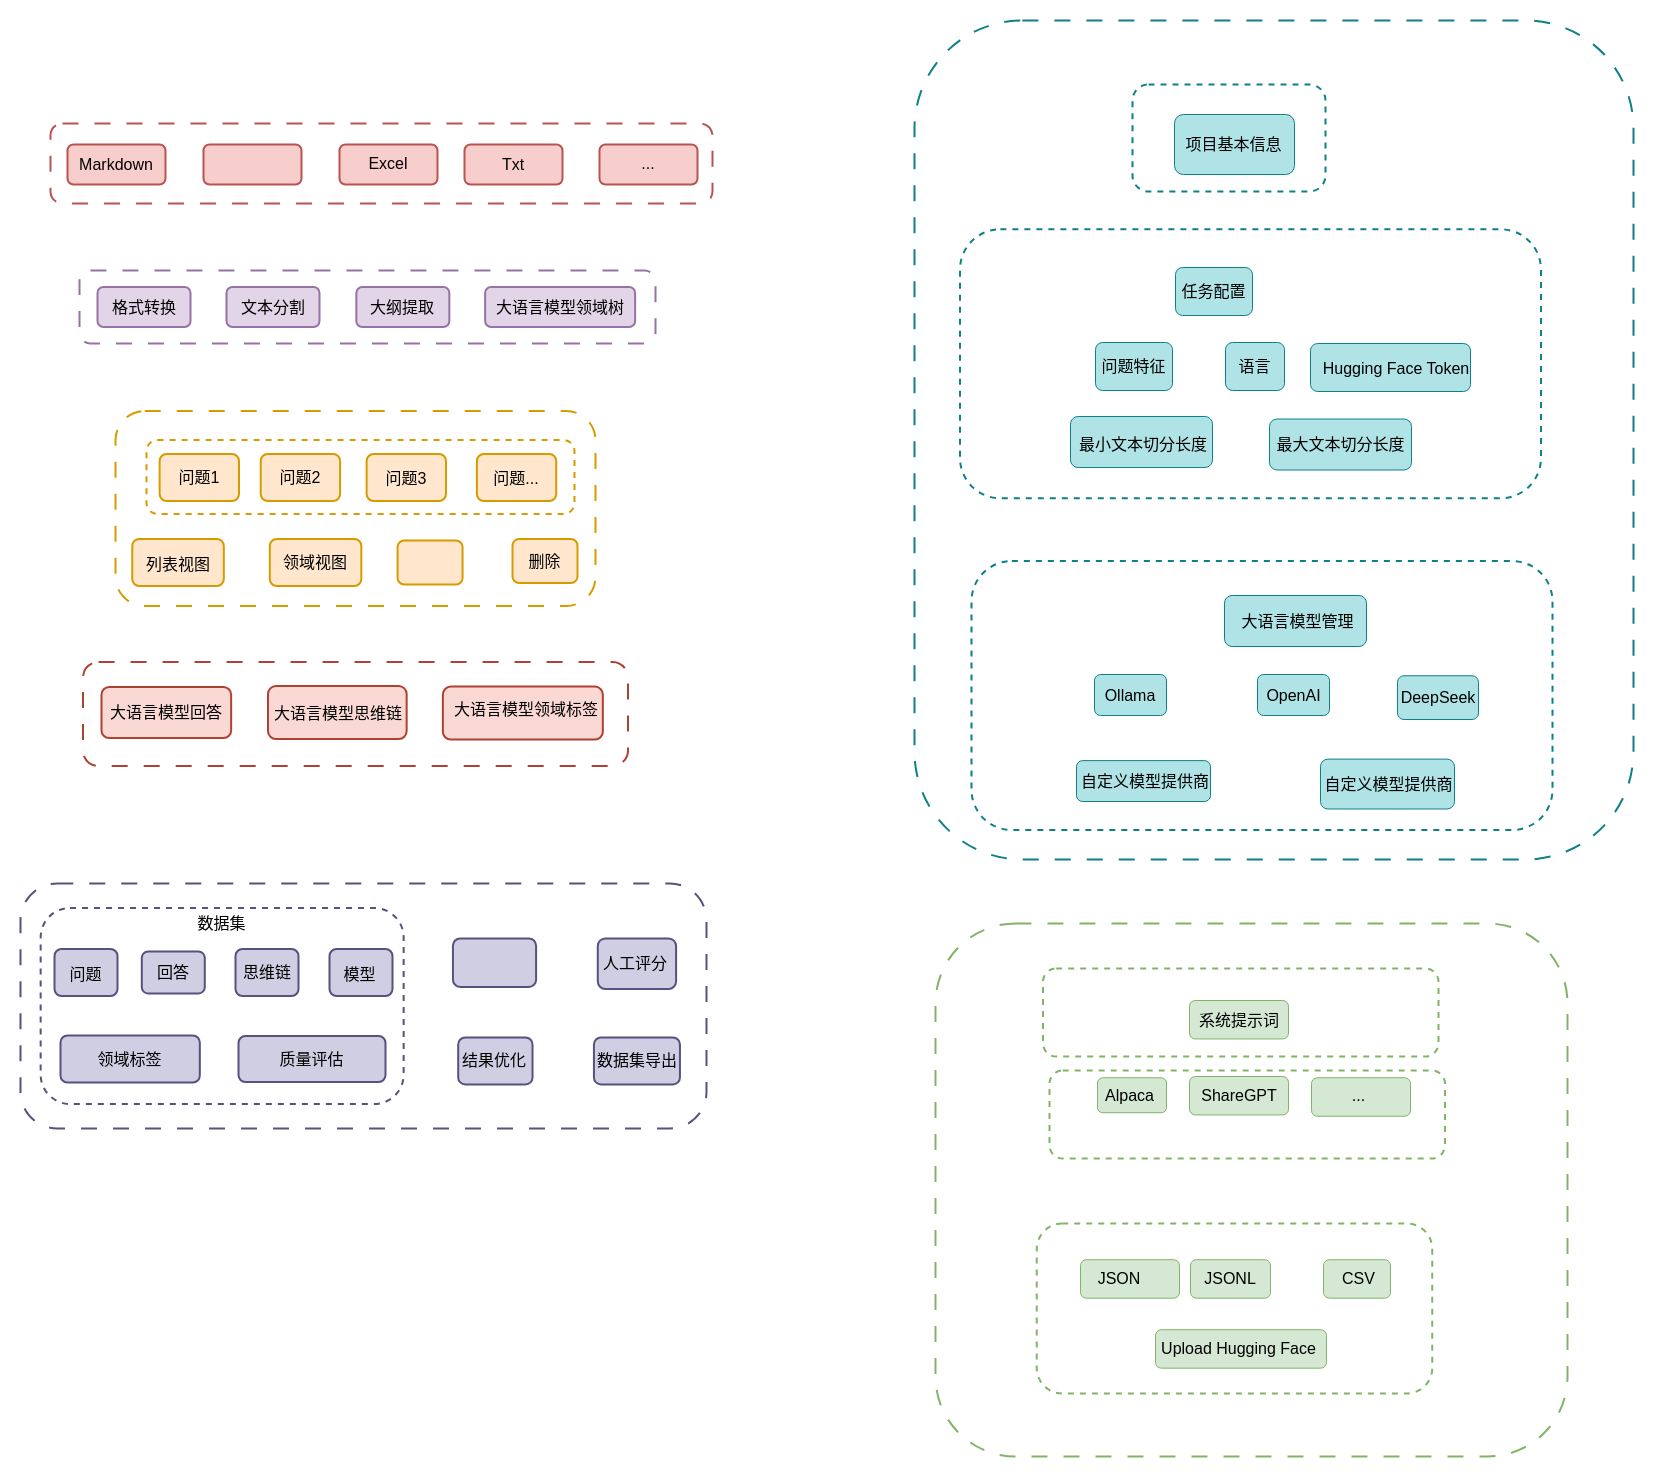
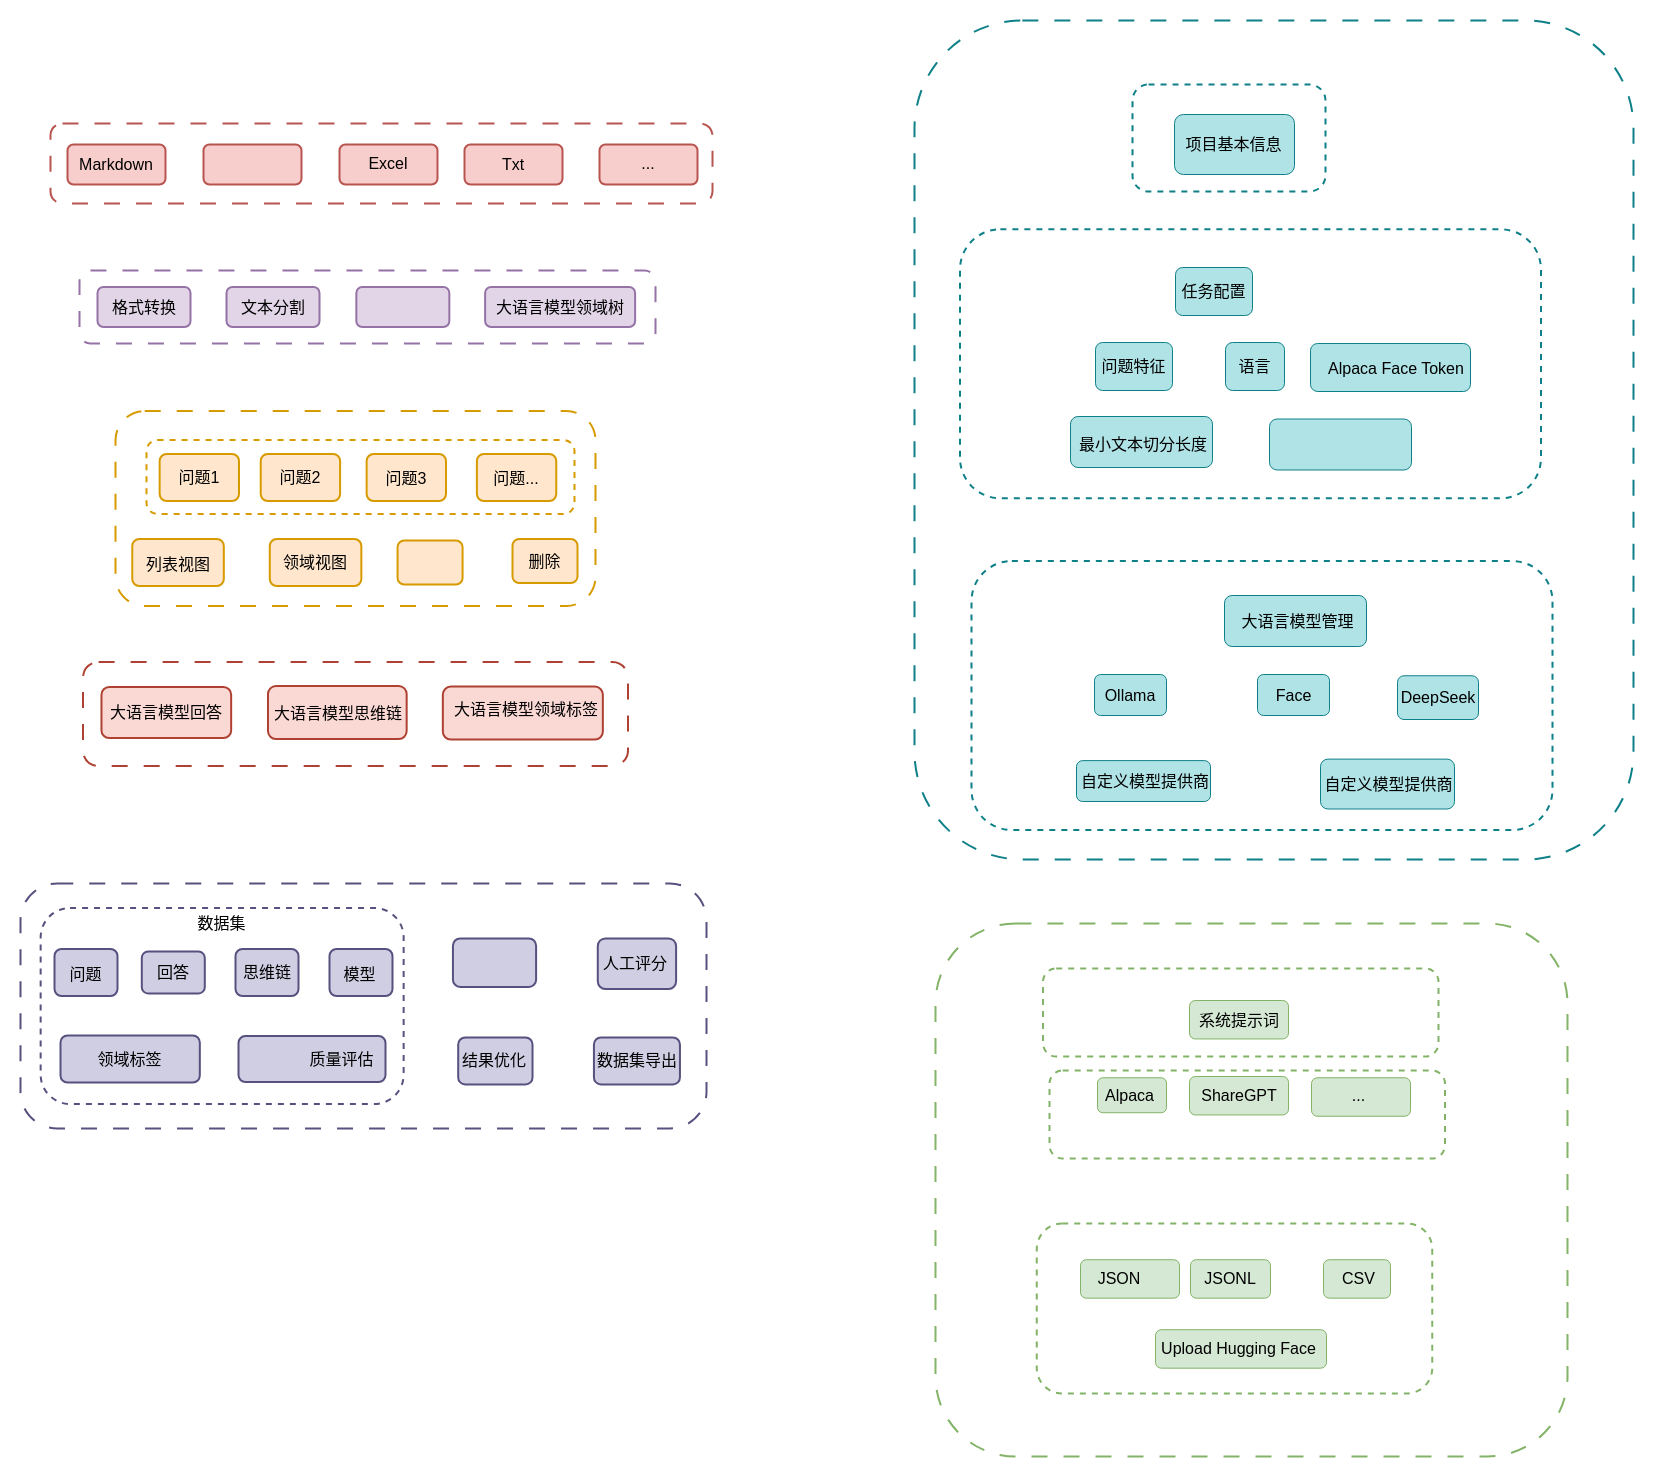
(403, 307) -> none
(1397, 369) -> (1397, 369)
(1341, 445) -> none
(1294, 696) -> (1294, 696)
(312, 1059) -> (342, 1059)
